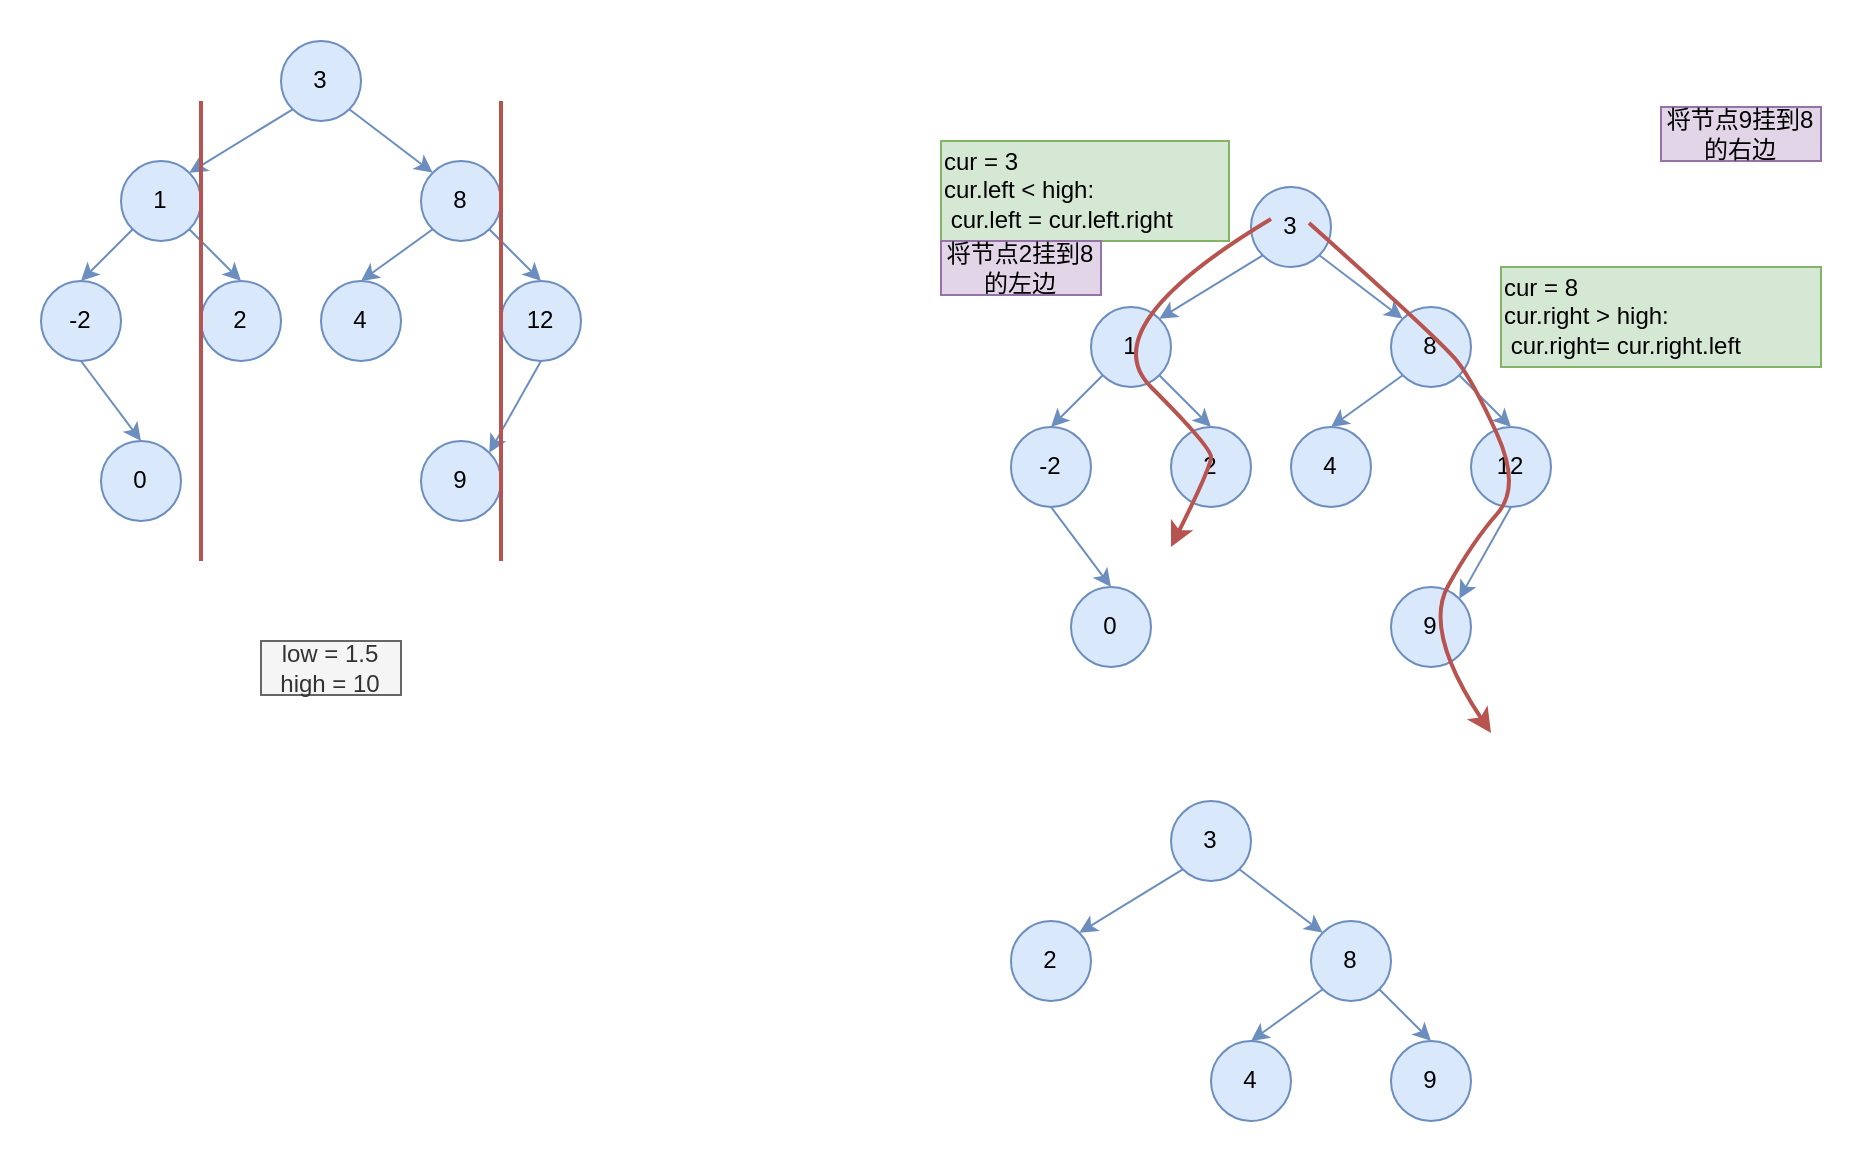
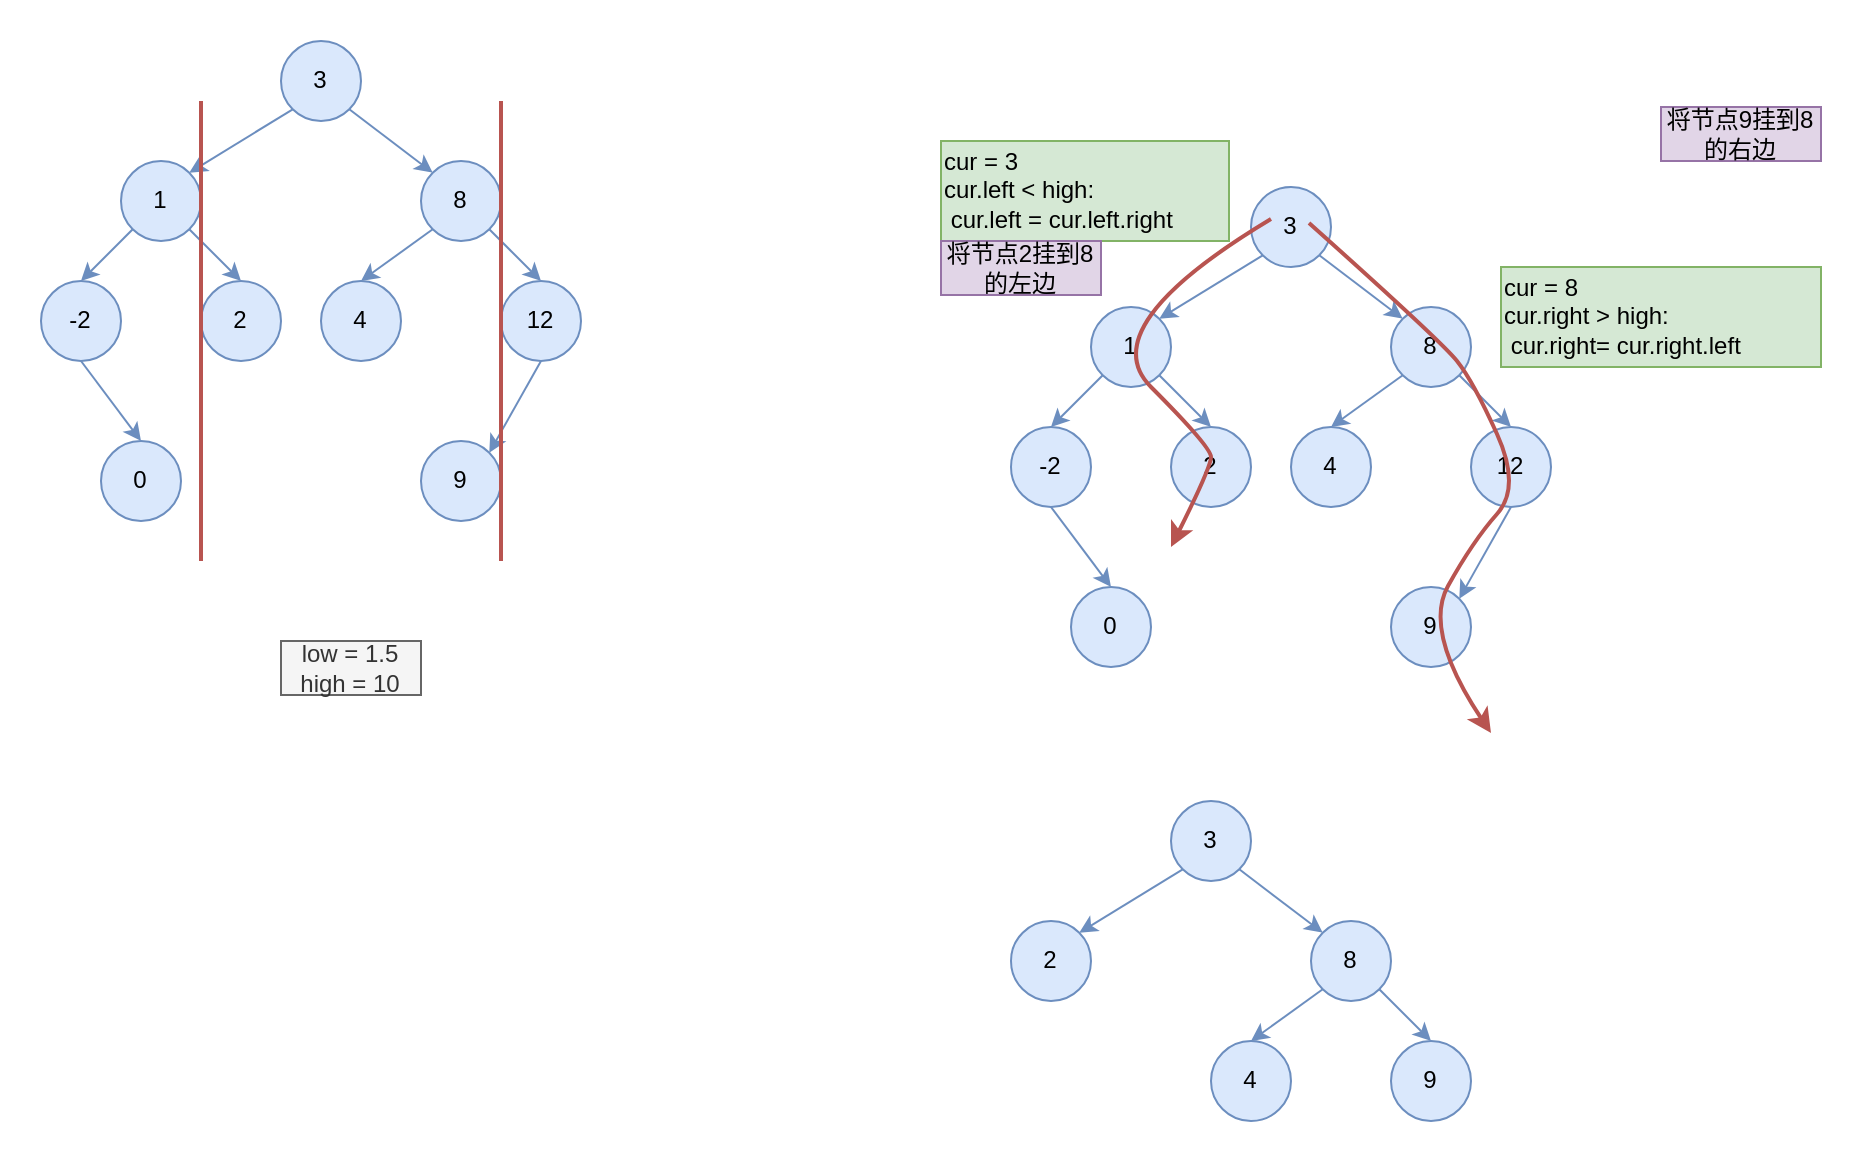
(331, 668) -> (351, 668)
